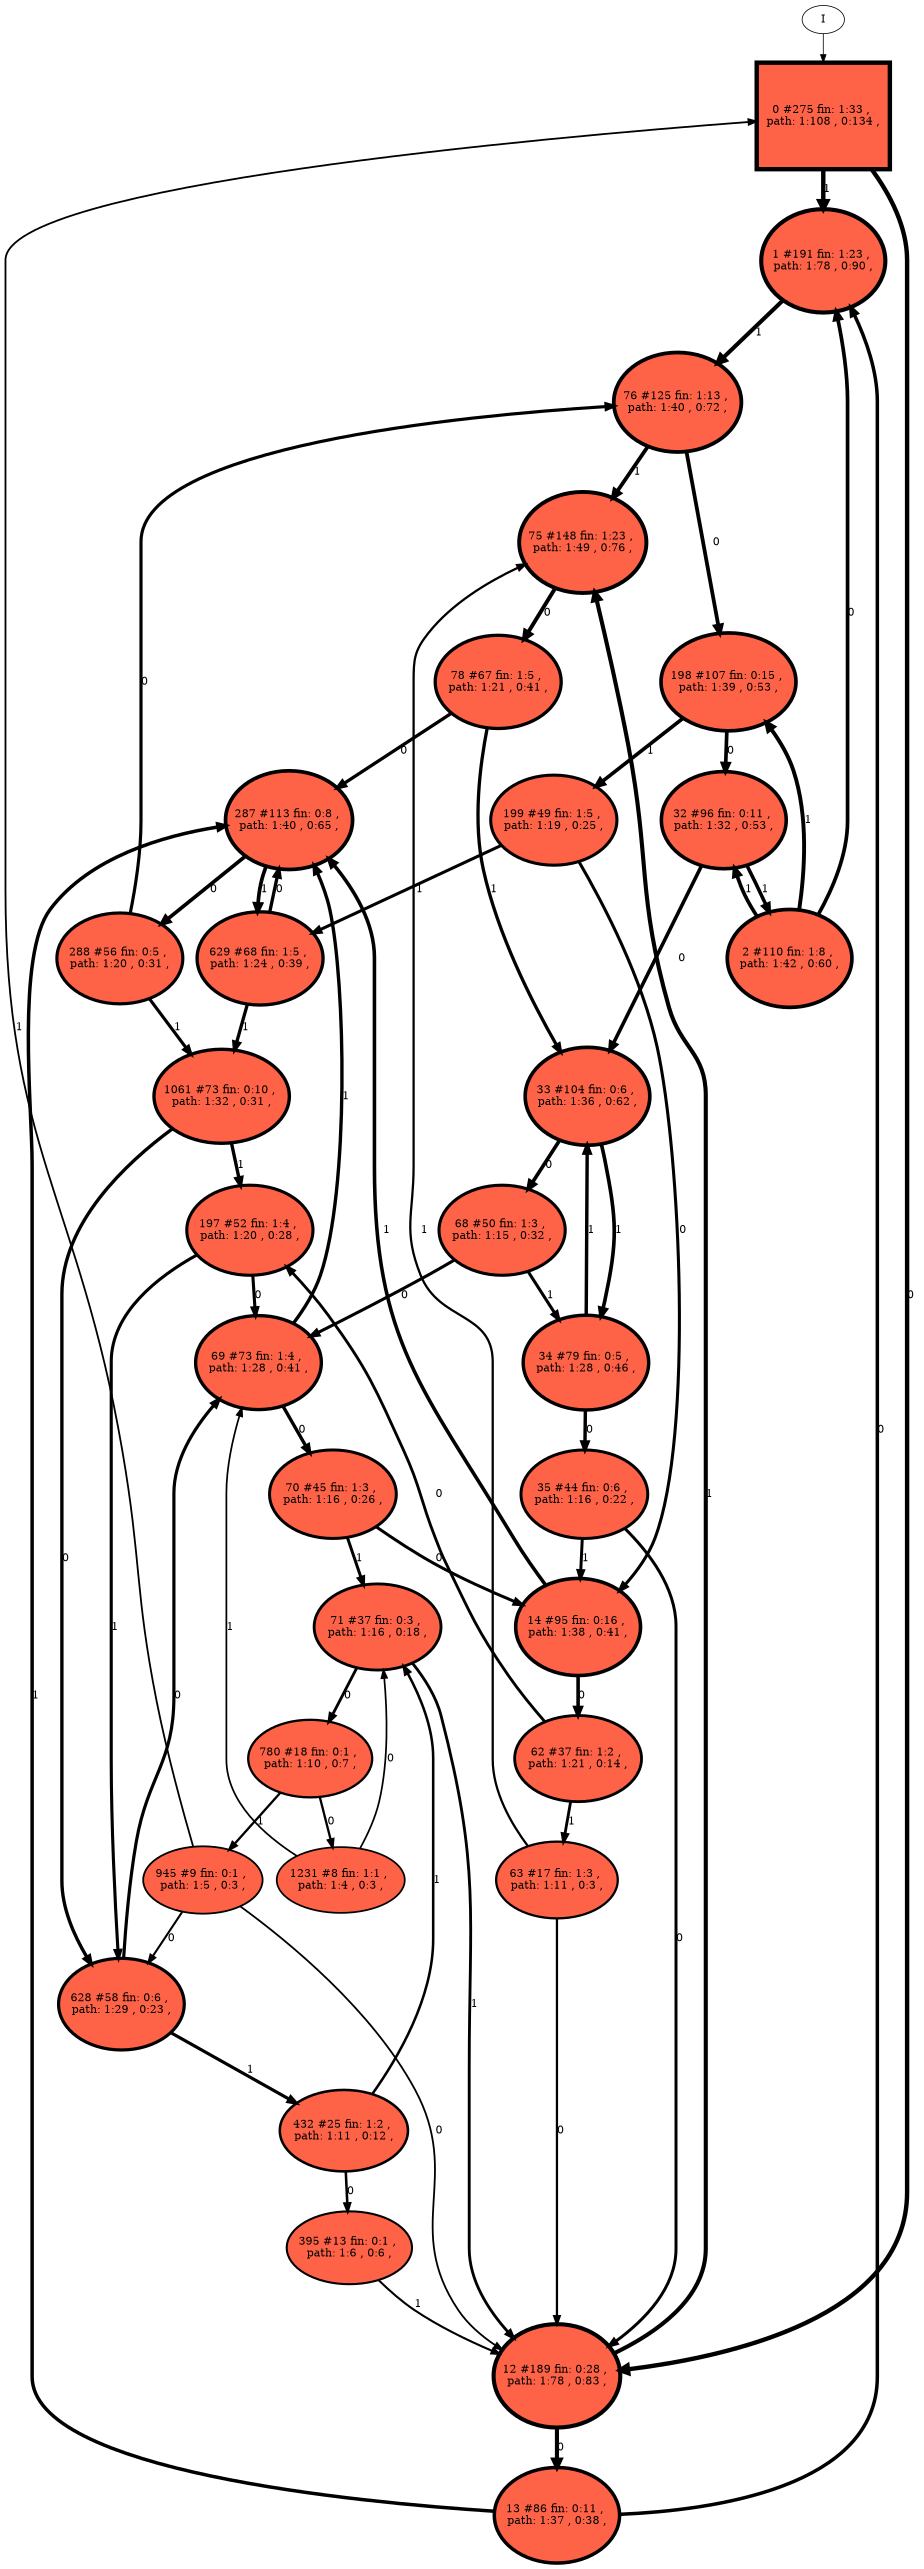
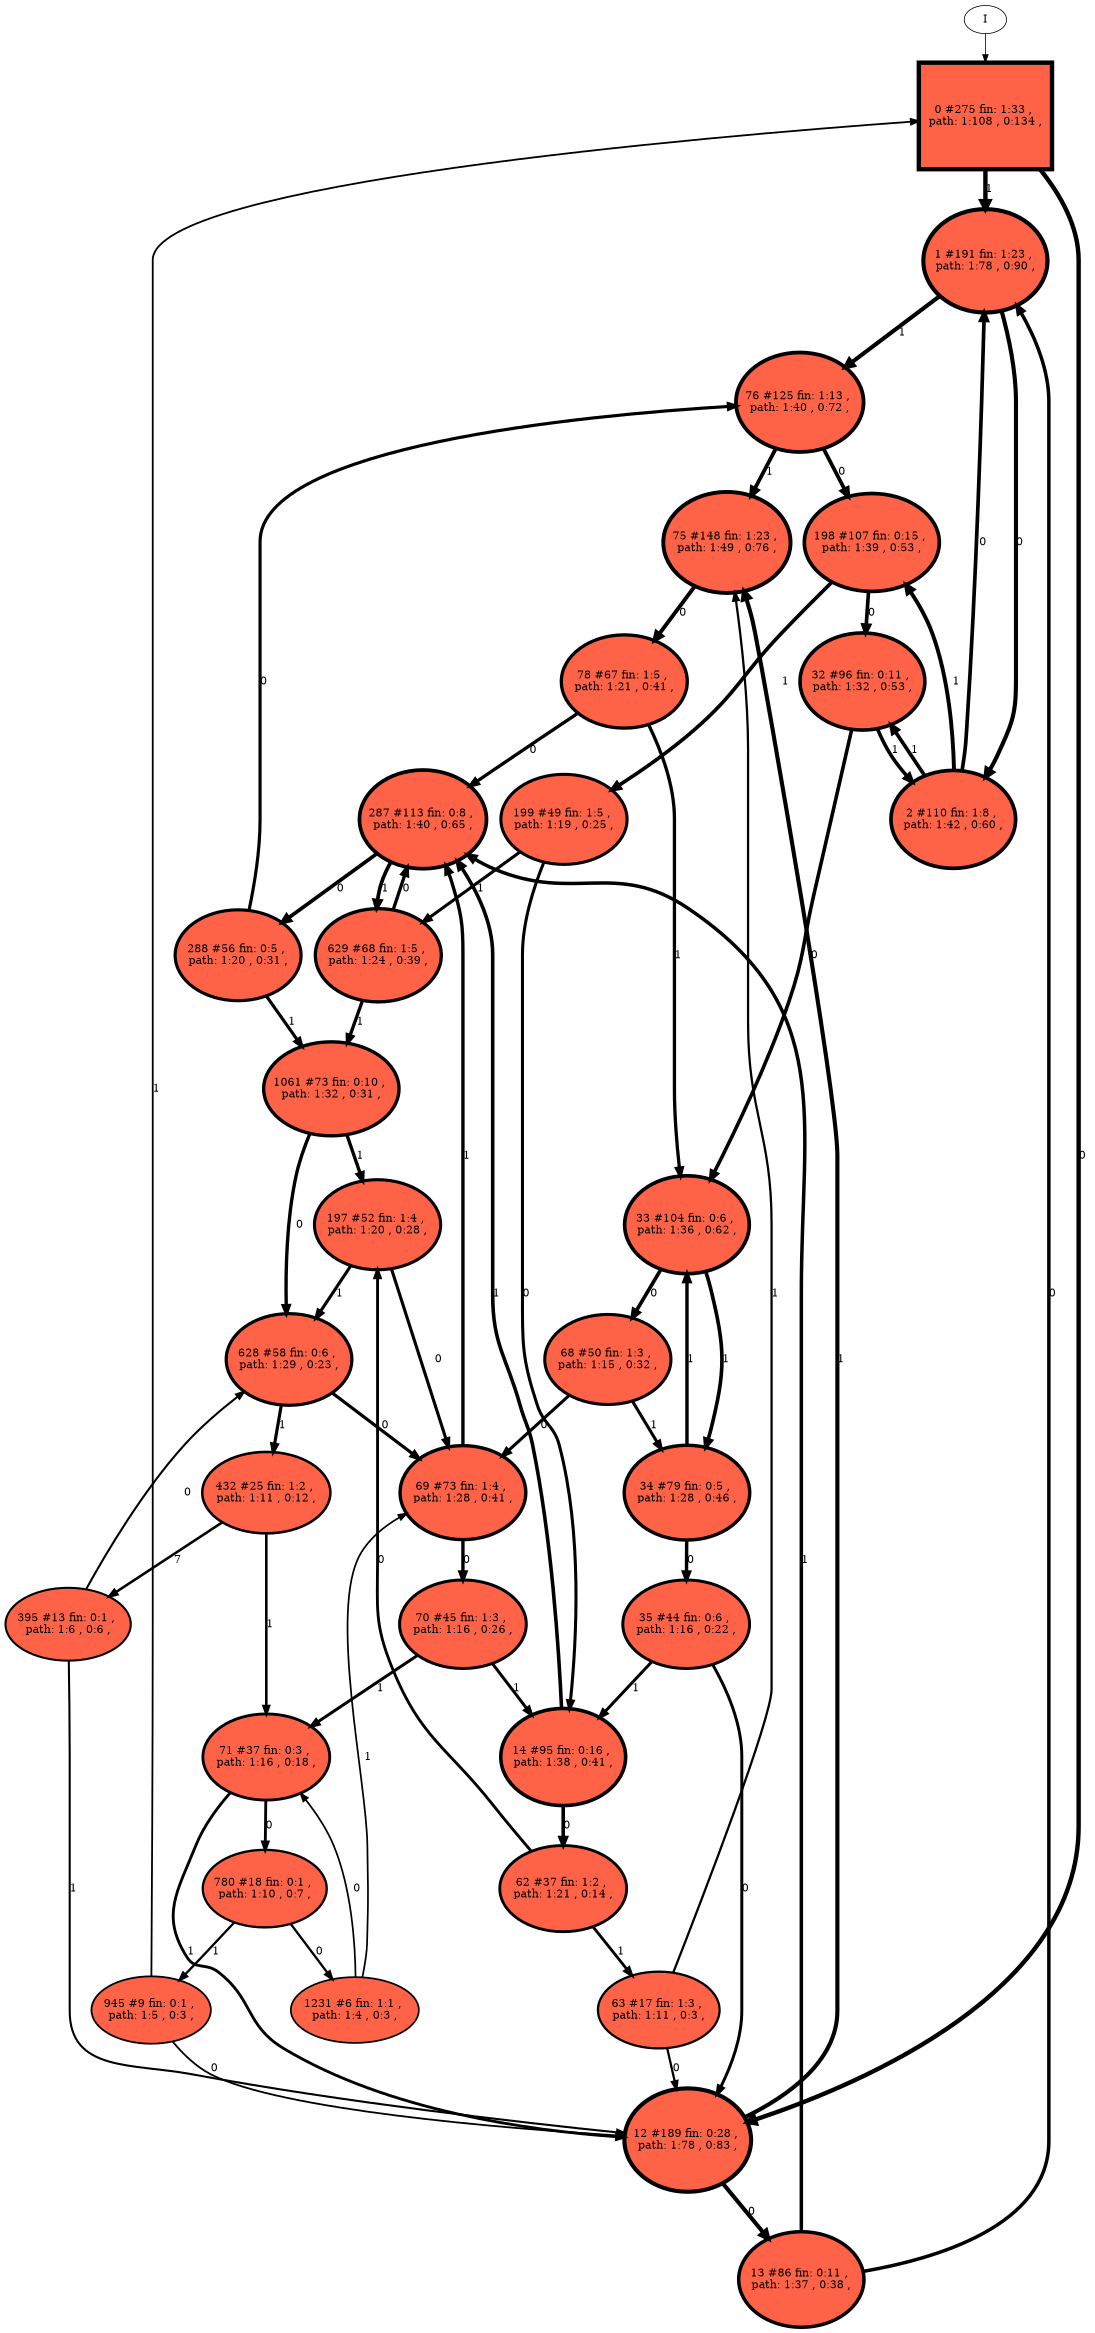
none -> (1016, 542)
(441, 1558) -> (519, 1688)
(341, 1880) -> (355, 2010)
(168, 1934) -> (145, 1495)
(352, 2191) -> (179, 1560)
